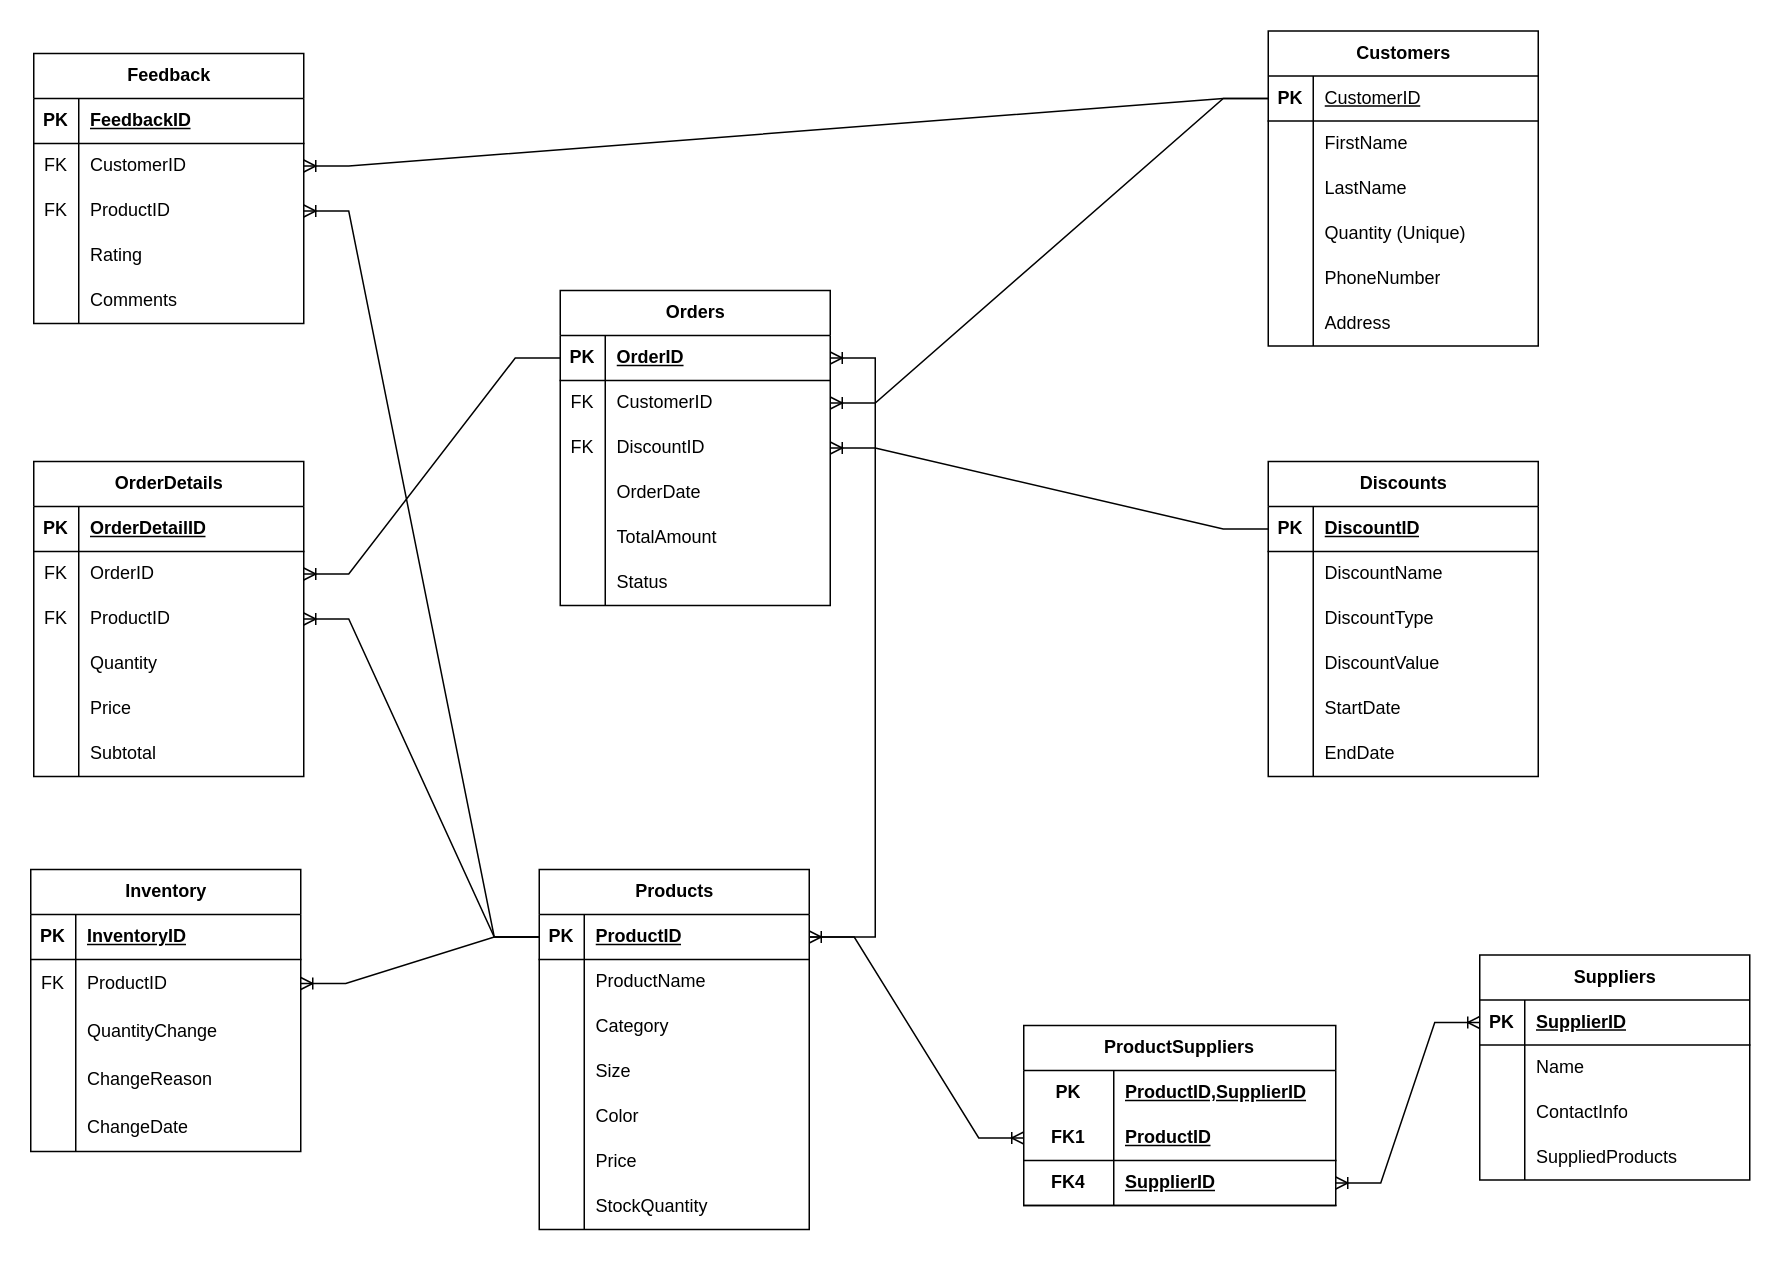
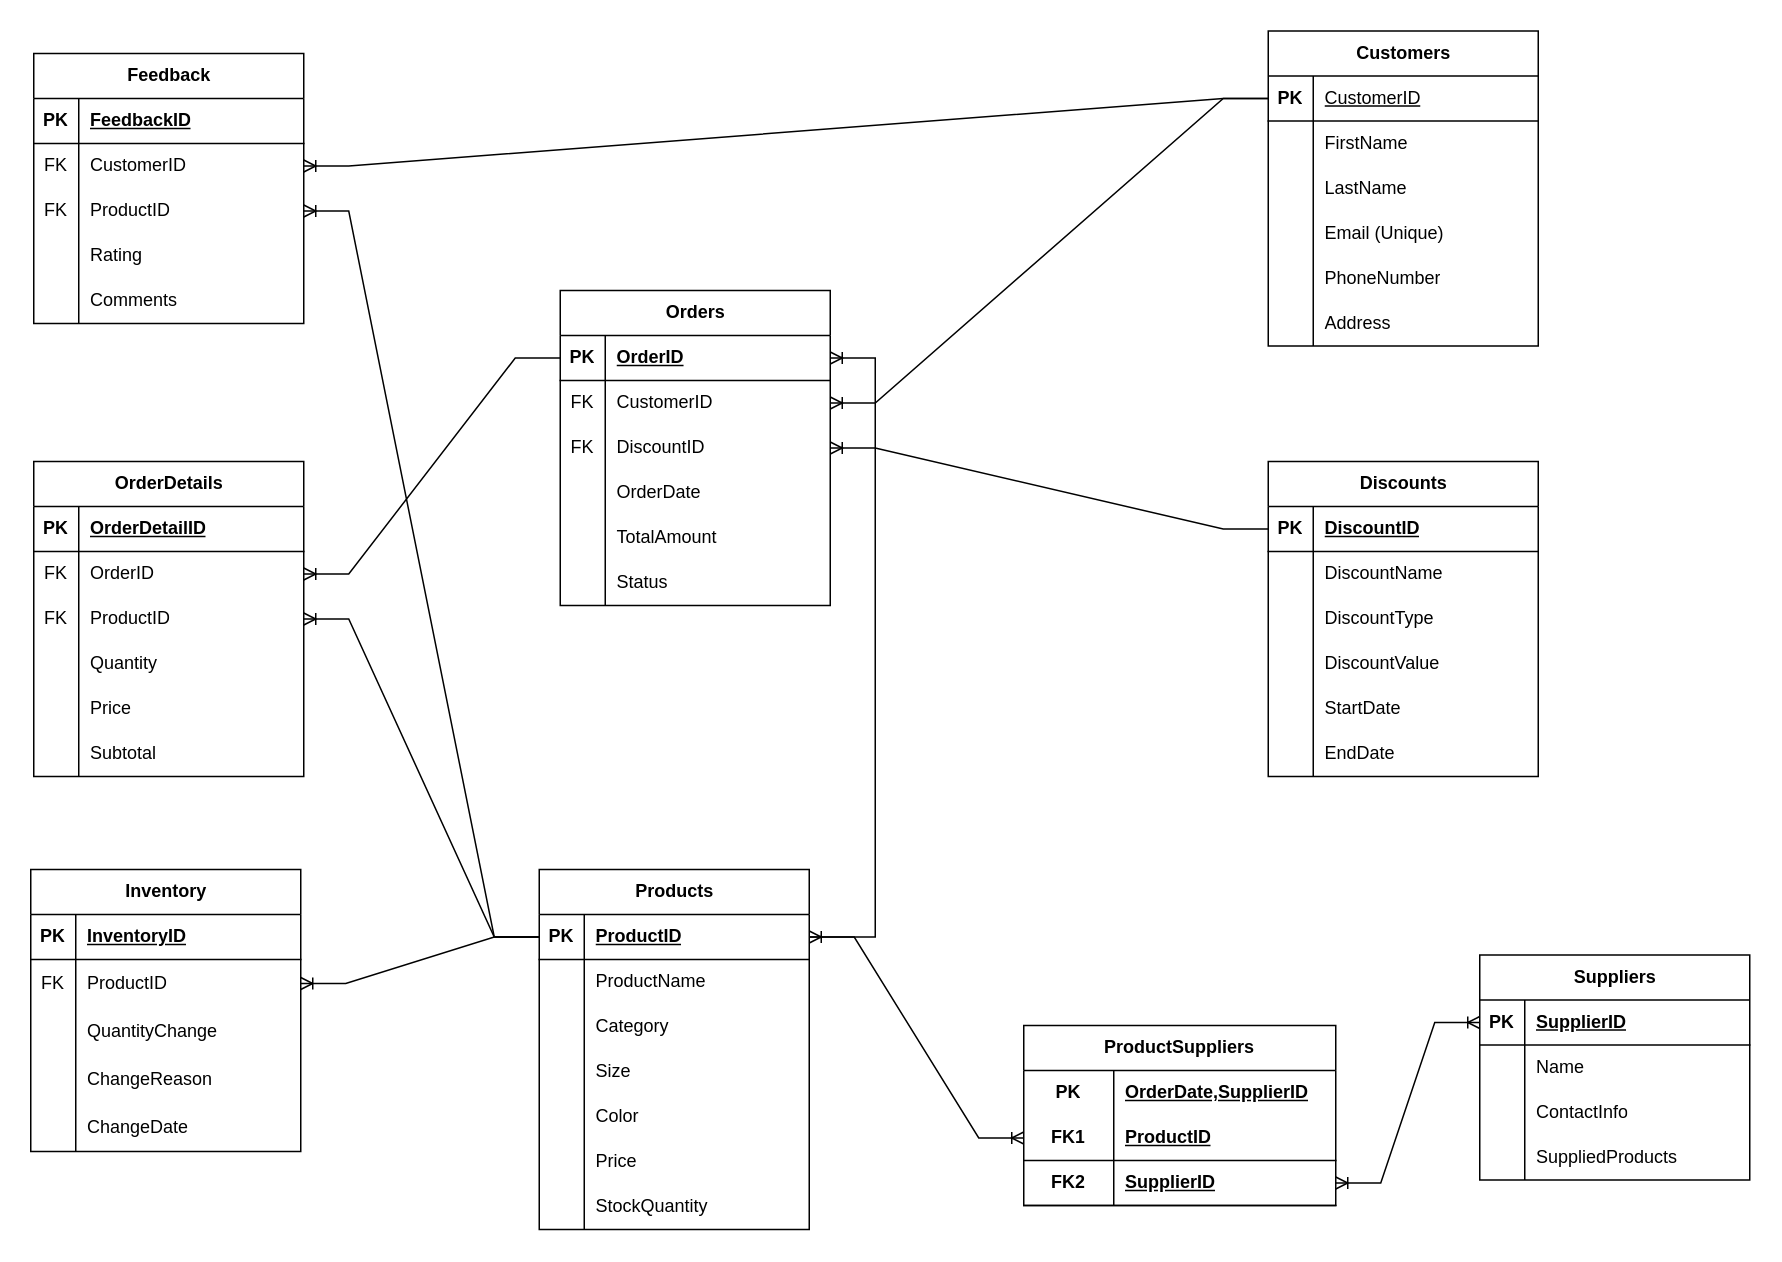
(1404, 233) -> (1386, 233)
(1220, 1093) -> (1220, 1093)
(1069, 1183) -> (1069, 1183)
